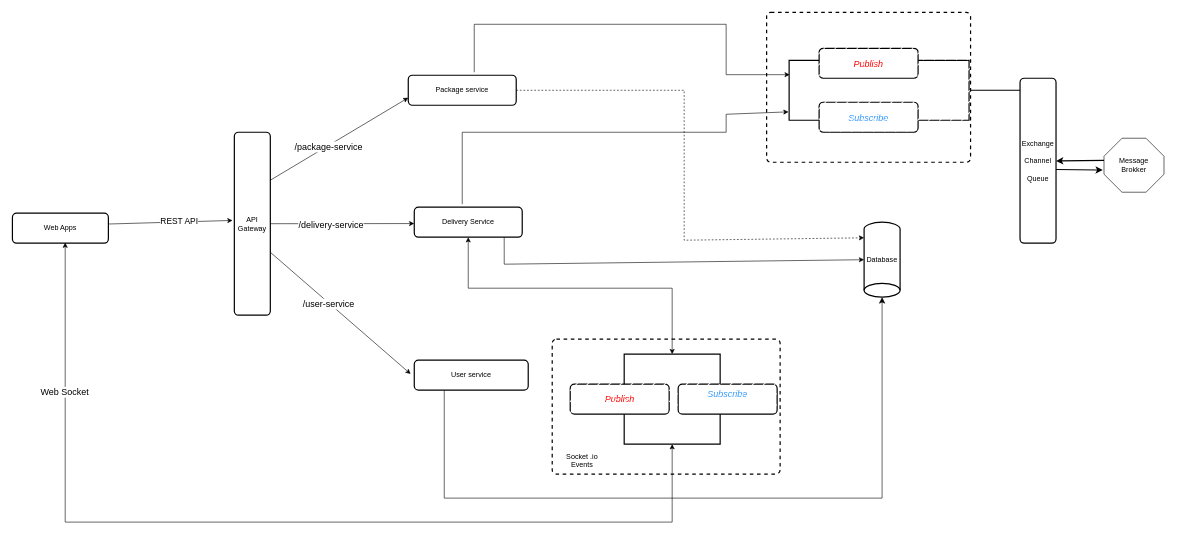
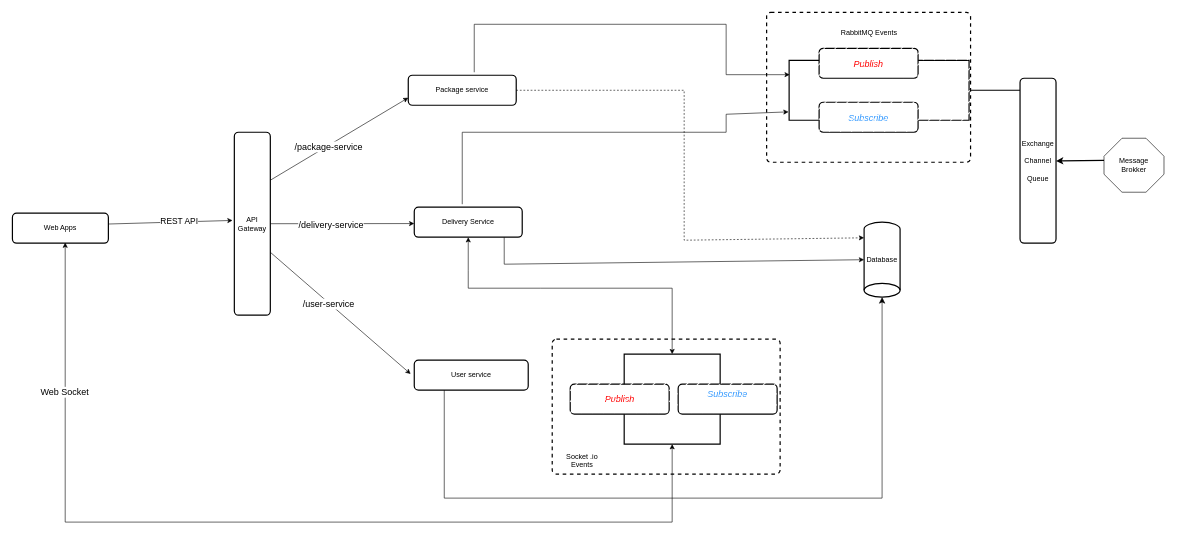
none -> (869, 33)
(1077, 170) -> none
